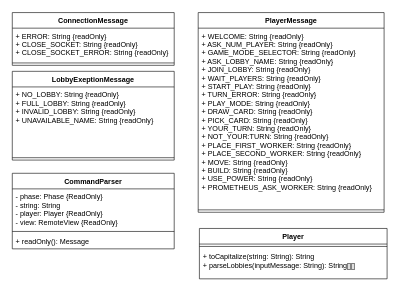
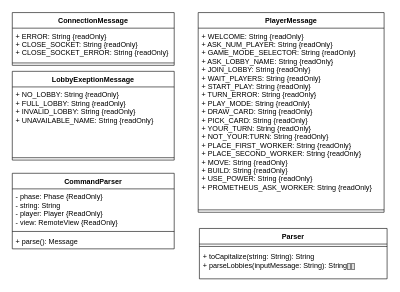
(293, 236) -> (293, 236)
(54, 242) -> (49, 242)
